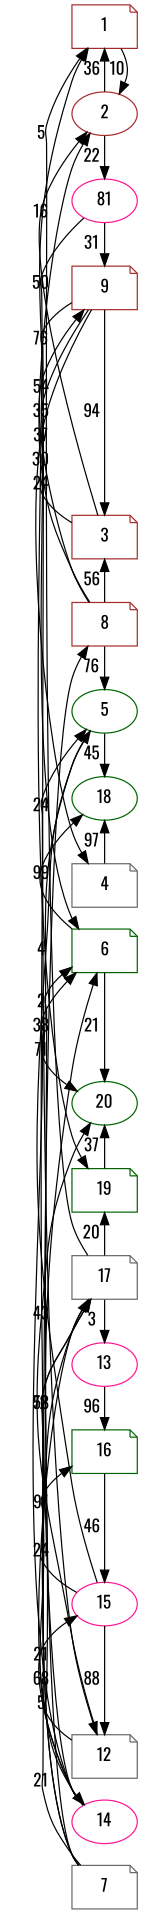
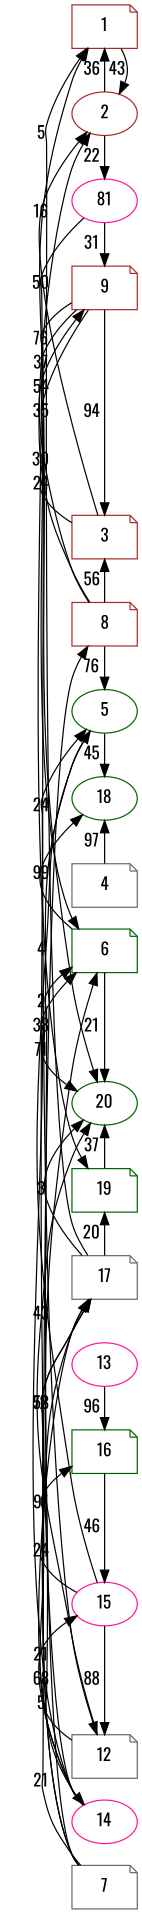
(117, 70) -> (117, 70)
(37, 579) -> (44, 686)
(105, 1315) -> (45, 1193)
